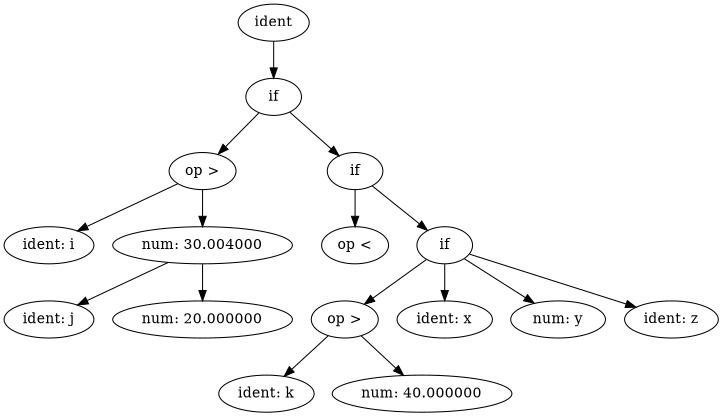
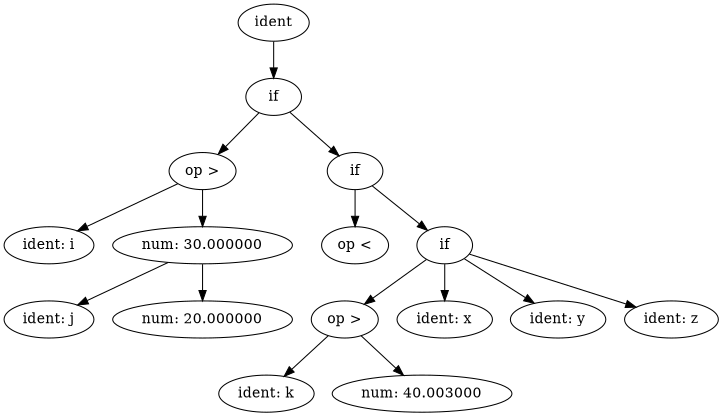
(203, 245) -> (203, 245)
(558, 319) -> (558, 319)
(422, 394) -> (422, 394)
